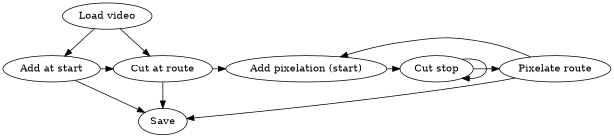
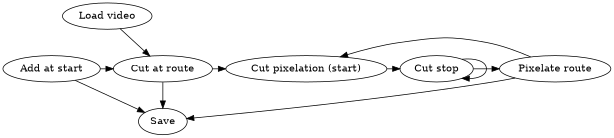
(82, 40) -> none
(306, 69) -> (306, 69)
